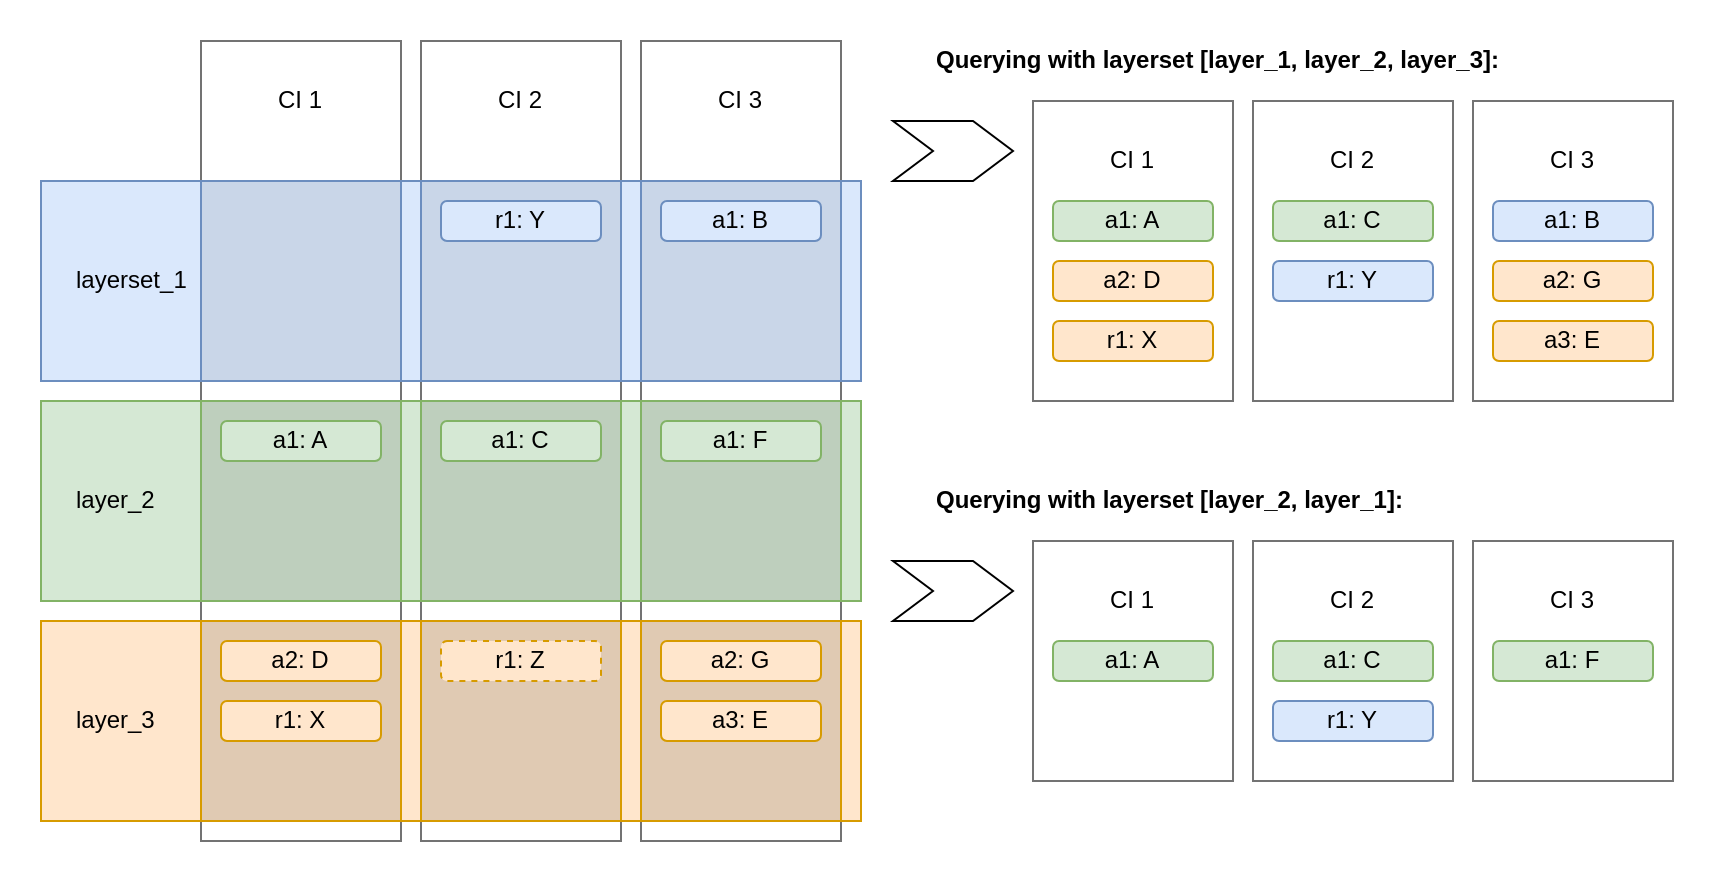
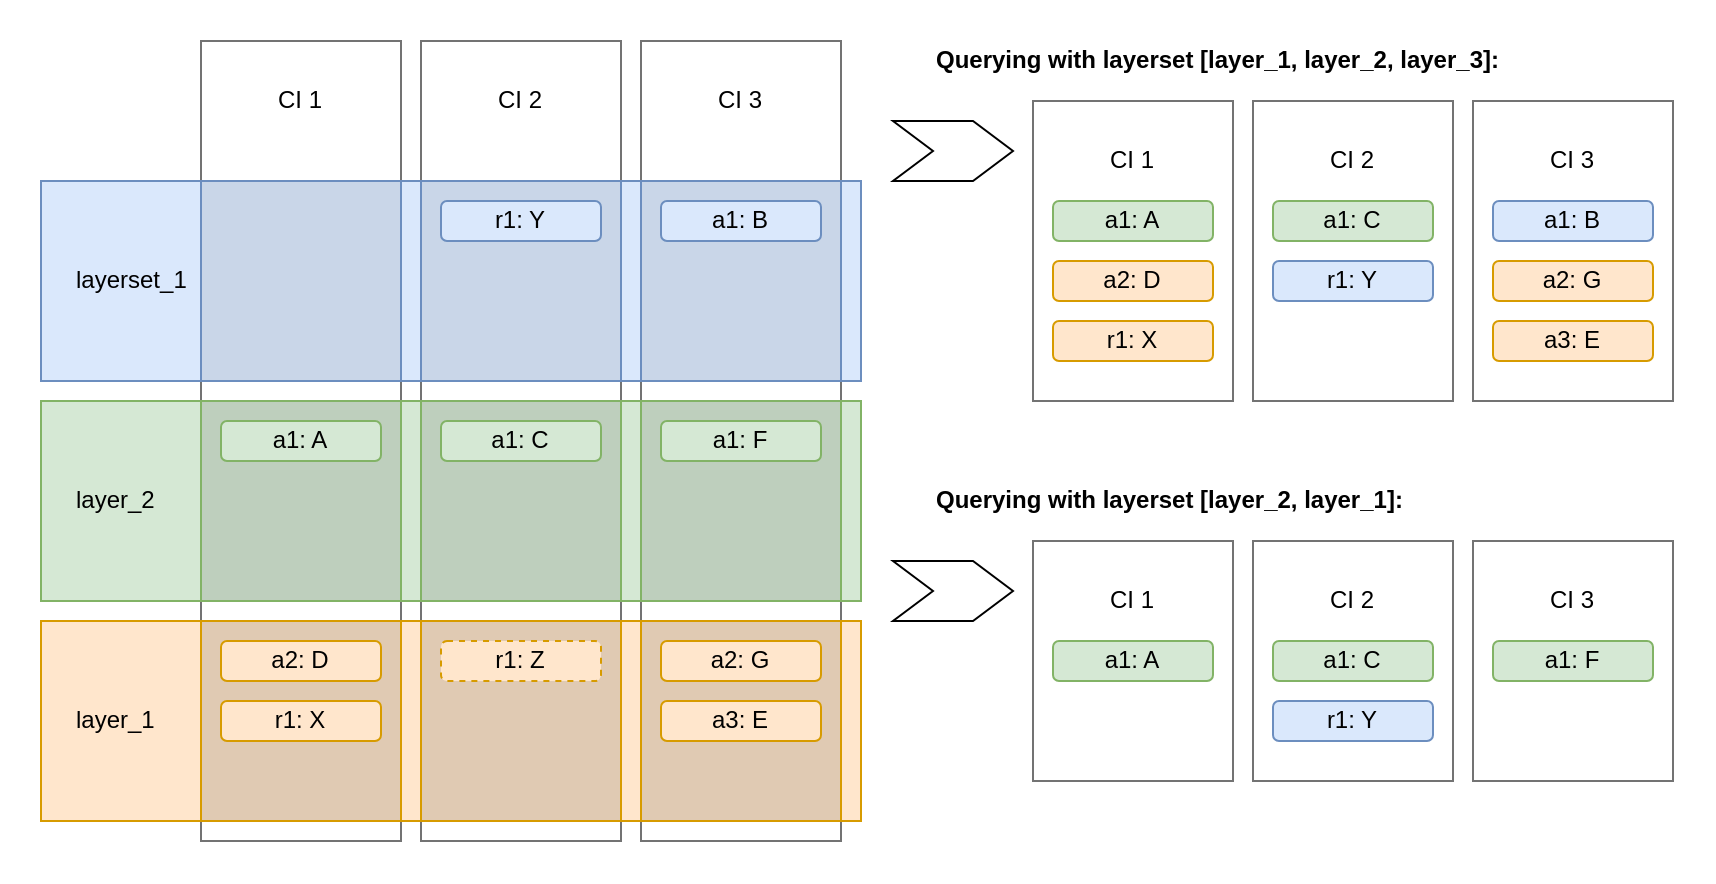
(121, 721) -> (121, 721)
